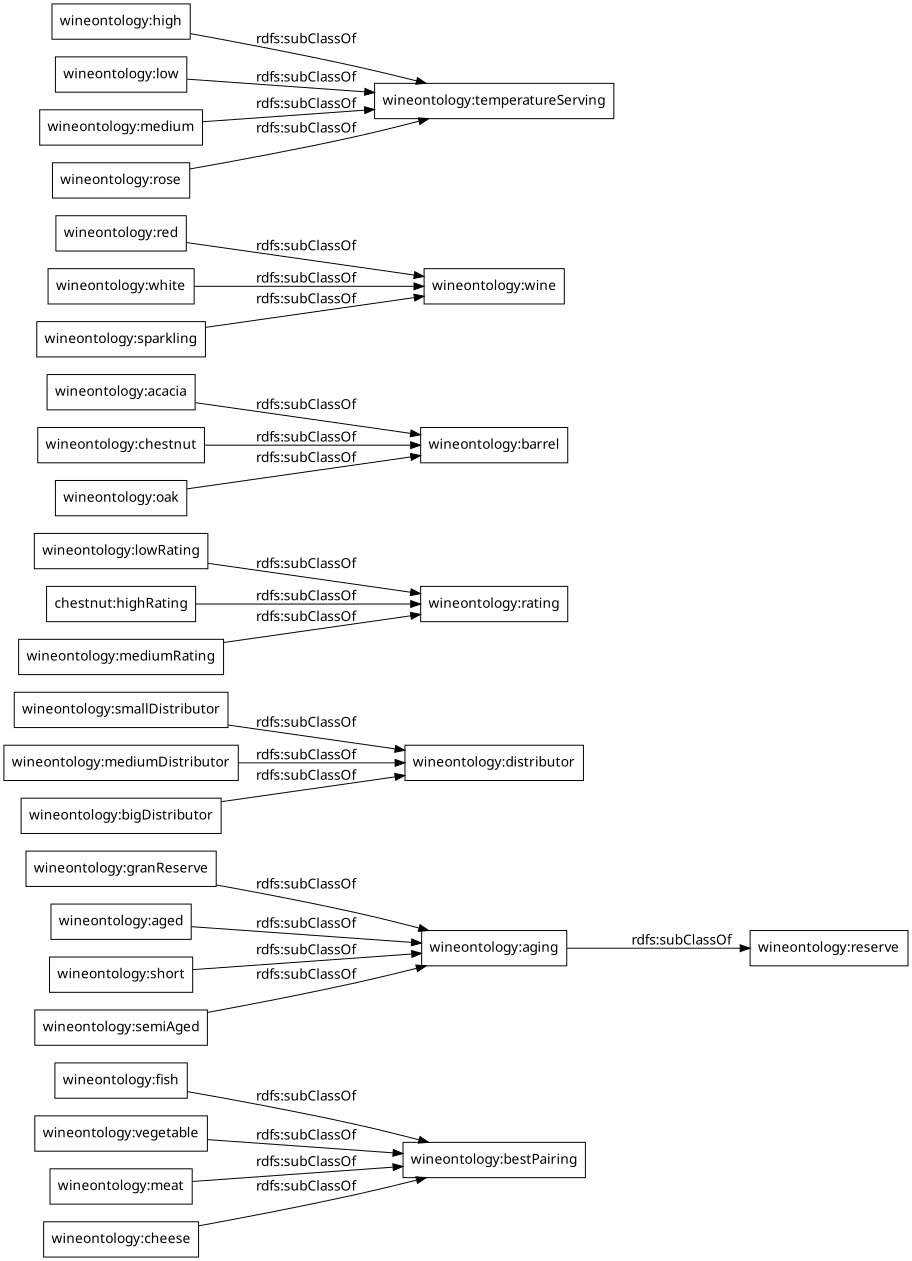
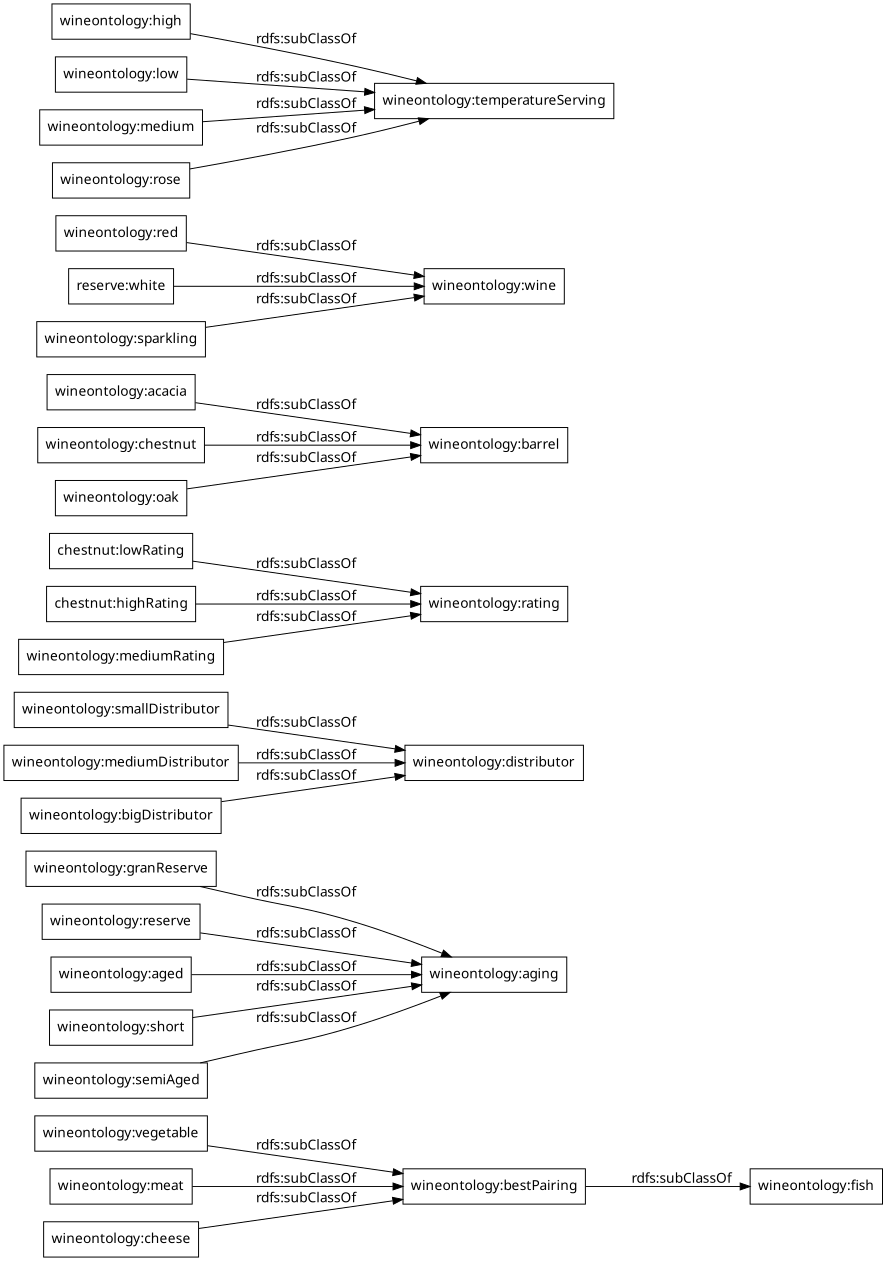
(121, 286) -> (121, 286)
(121, 551) -> (121, 551)
(654, 948) -> (306, 948)
(304, 1113) -> (663, 1186)
